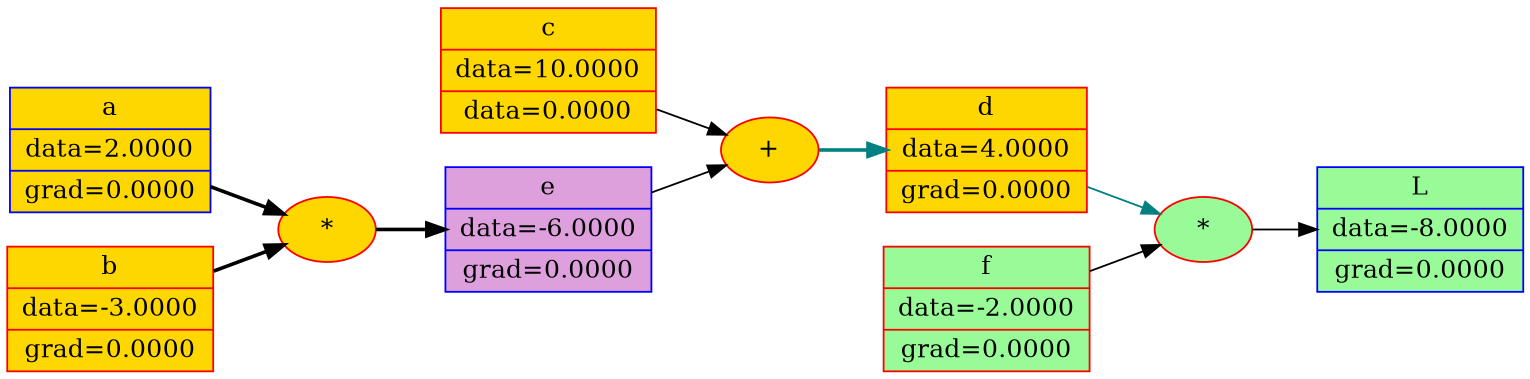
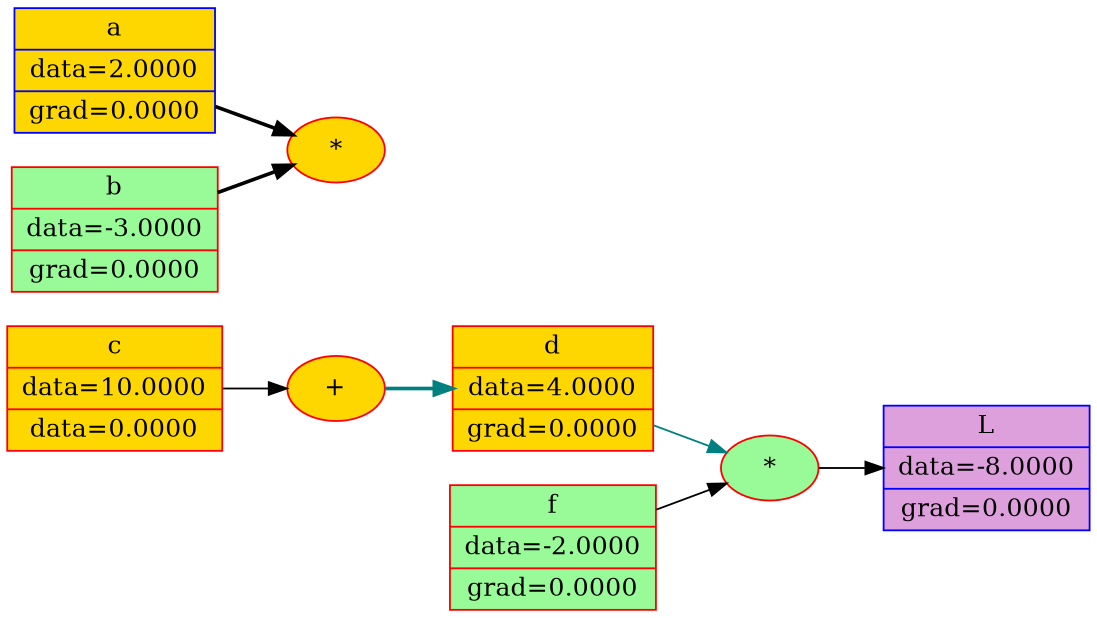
(548, 229) -> none
(1420, 229) -> (987, 468)
(110, 309) -> (115, 229)
